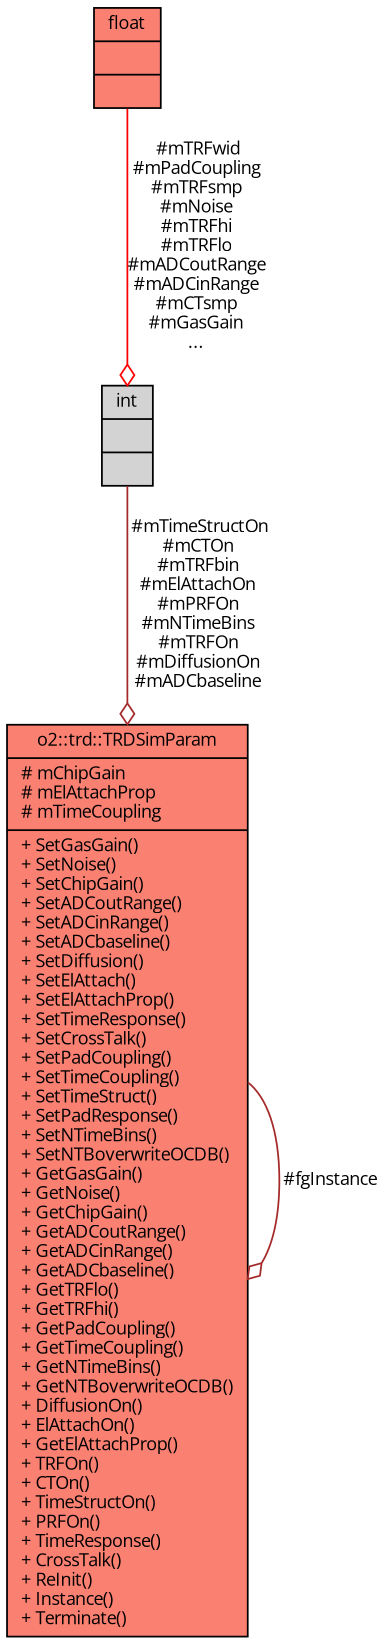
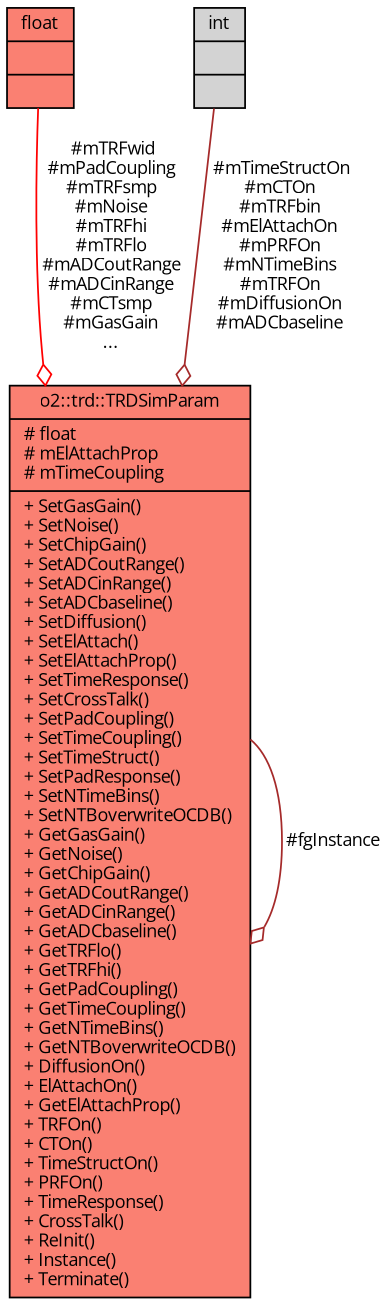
(127, 237) -> (37, 236)
(74, 774) -> (51, 435)
